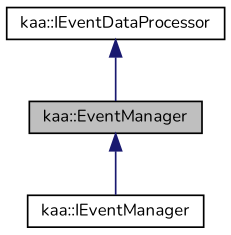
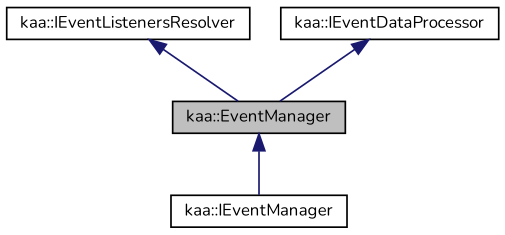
none -> (128, 23)
